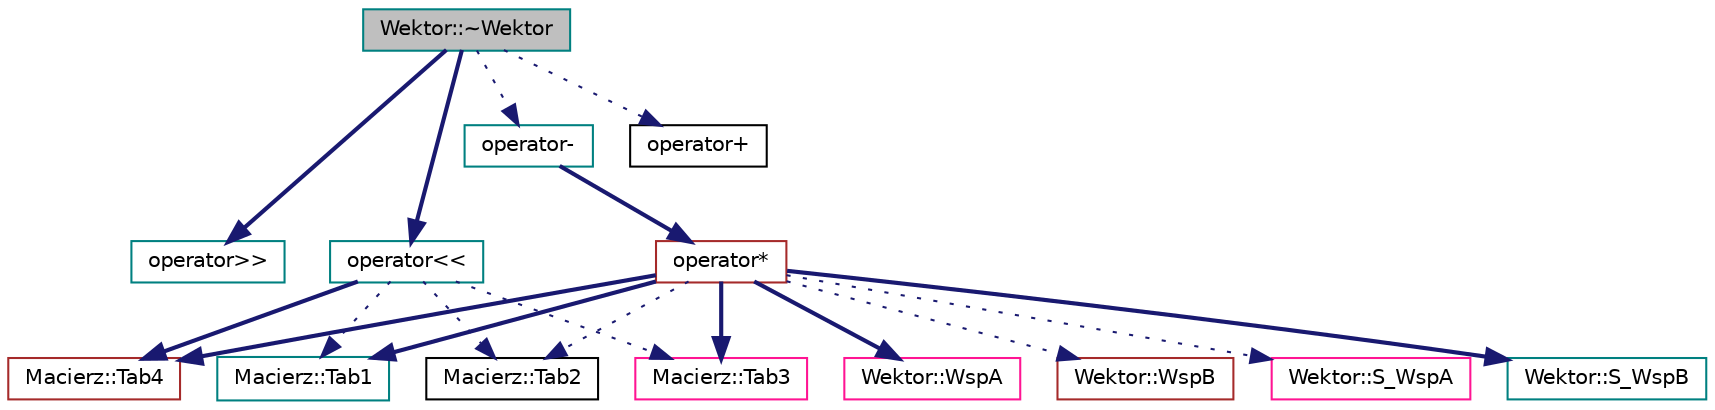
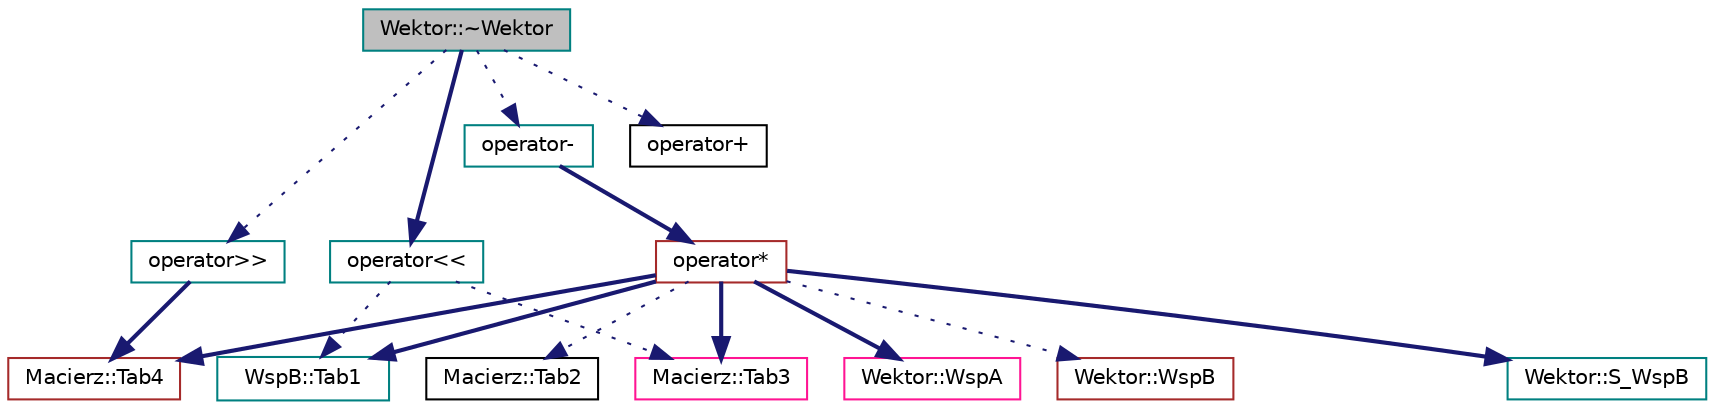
(345, 139) -> (345, 139)
(440, 300) -> none
(261, 317) -> (159, 313)
(303, 379) -> (303, 379)
(1371, 379) -> none
